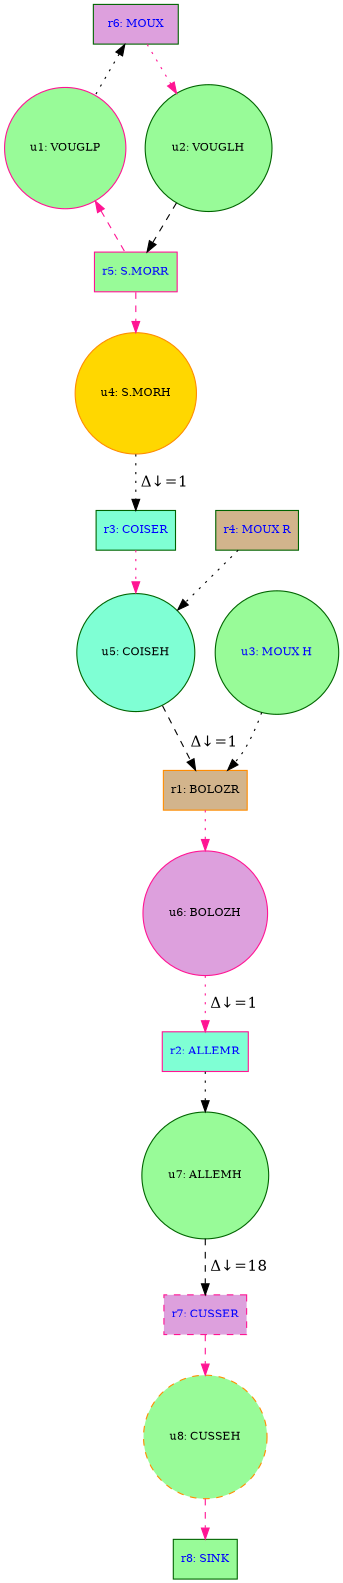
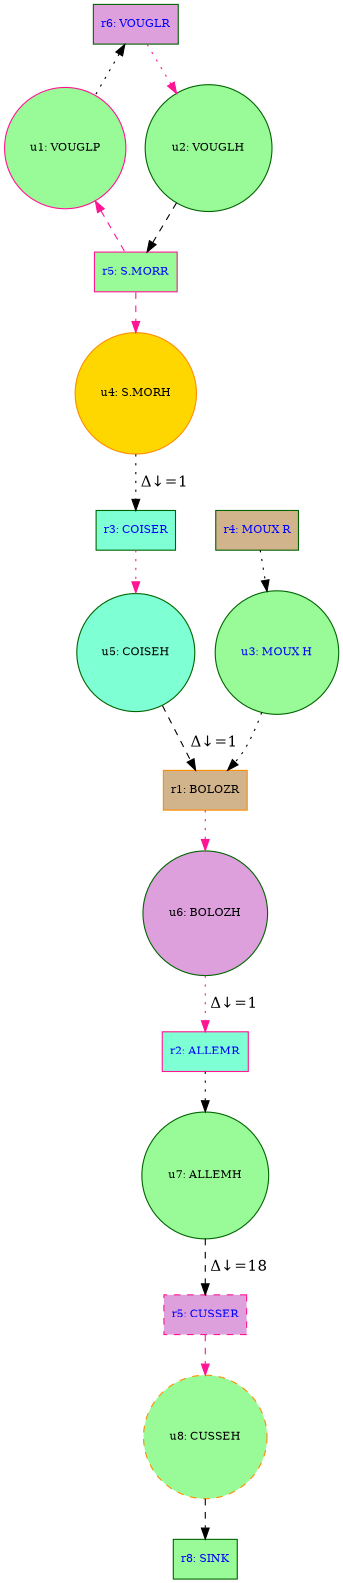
(136, 24) -> (136, 24)
(212, 576) -> (263, 565)
(205, 913) -> (205, 913)
(205, 1315) -> (205, 1315)
(205, 1513) -> (205, 1513)
